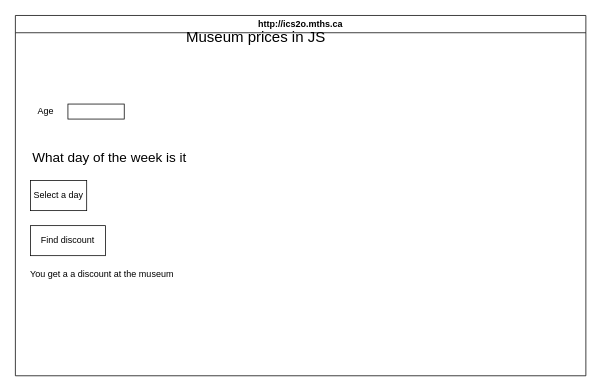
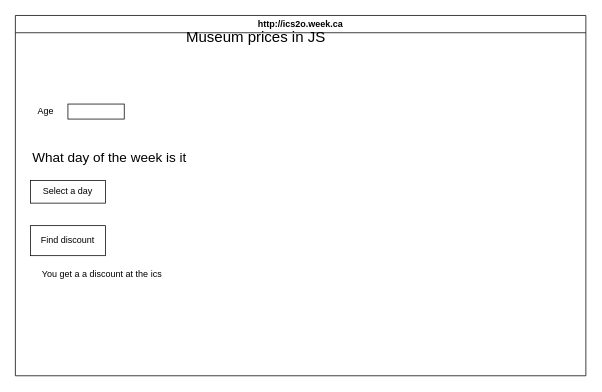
(300, 24) -> (300, 24)
(59, 195) -> (68, 192)
(102, 274) -> (102, 274)
